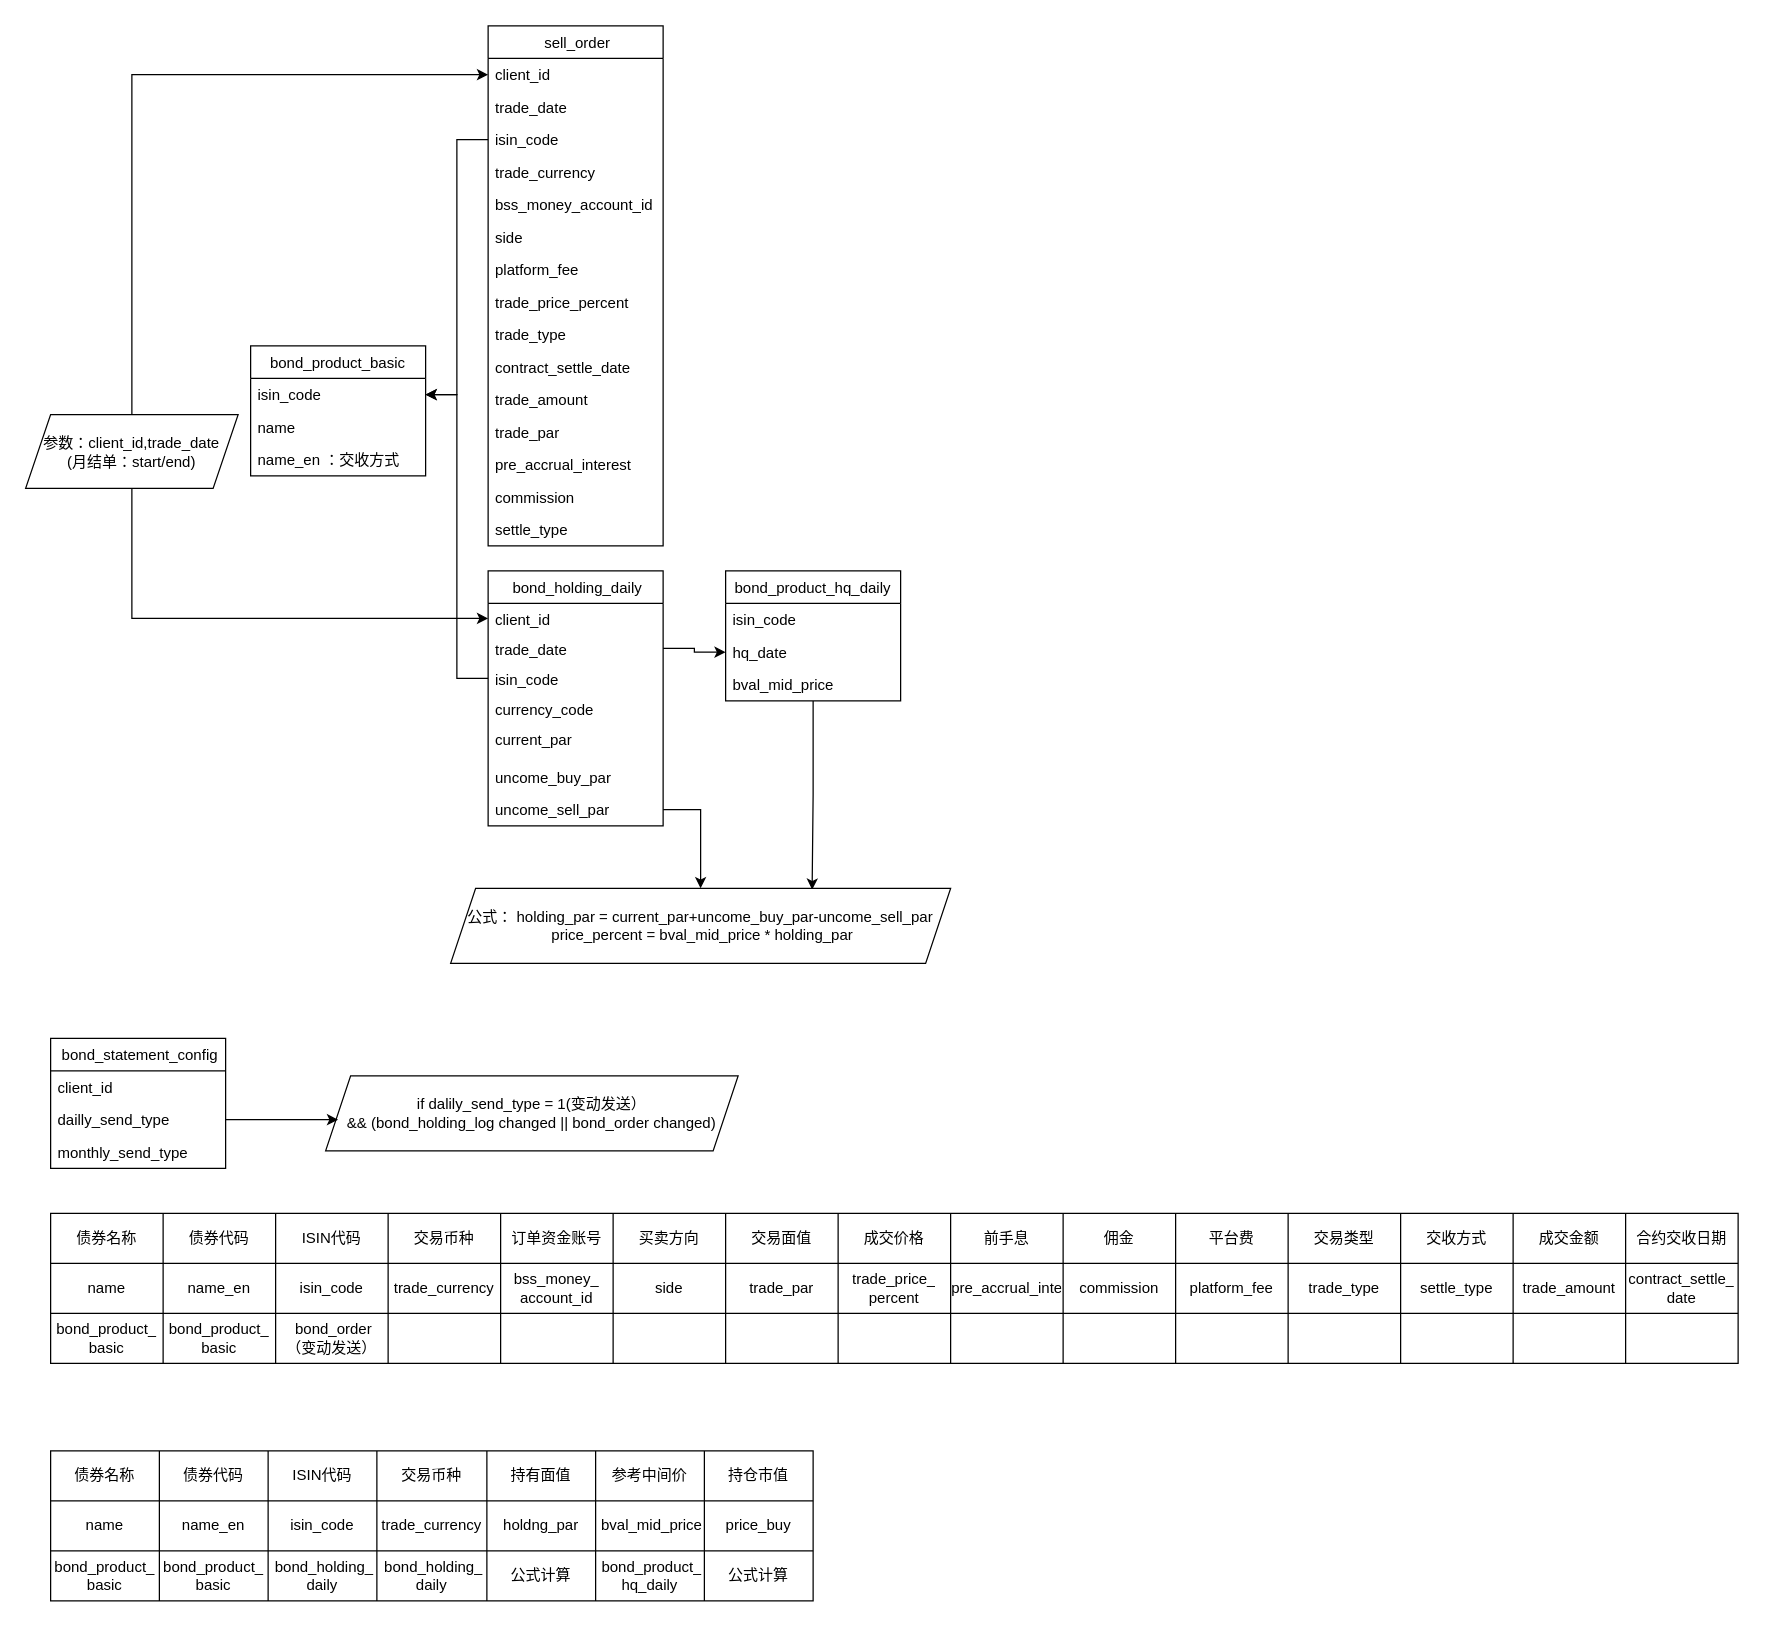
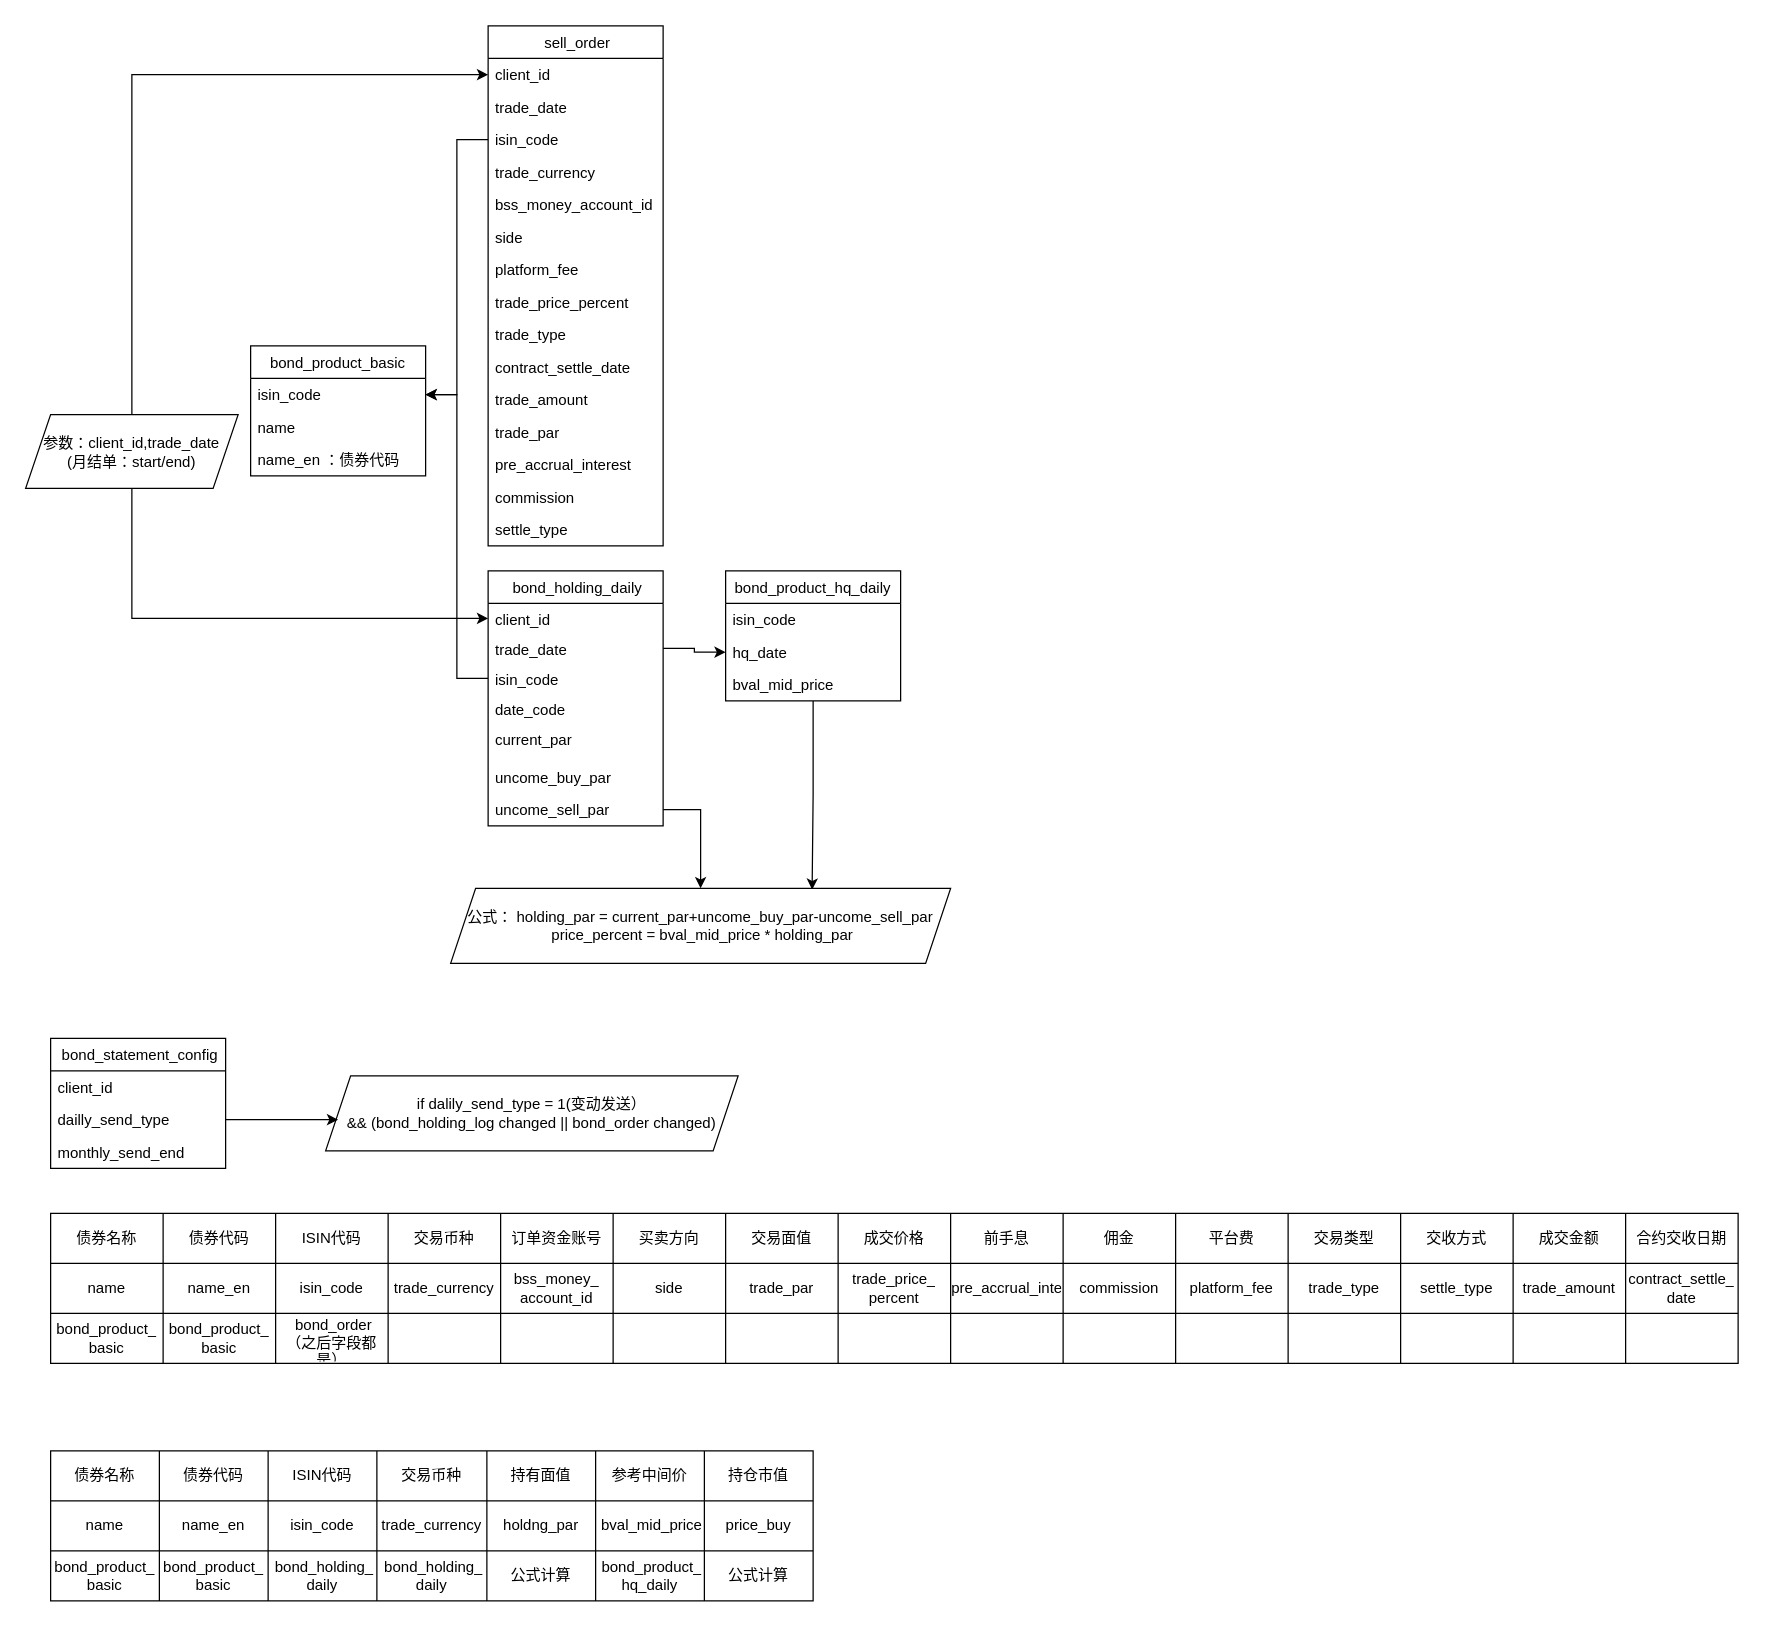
(327, 460) -> (327, 460)
(550, 710) -> (533, 710)
(127, 1153) -> (123, 1153)
(332, 1338) -> (332, 1338)
